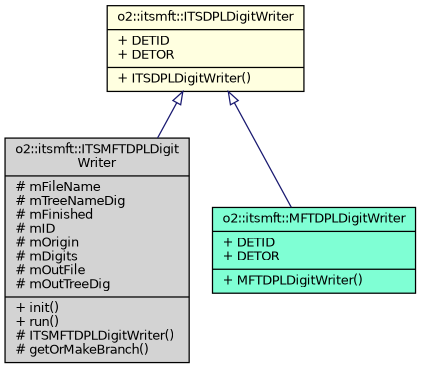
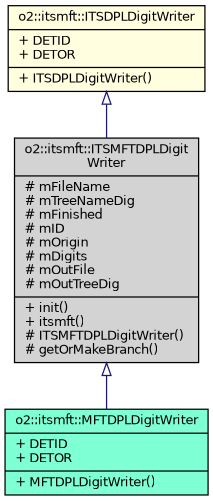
(263, 155) -> (107, 392)
(37, 322) -> (55, 322)
